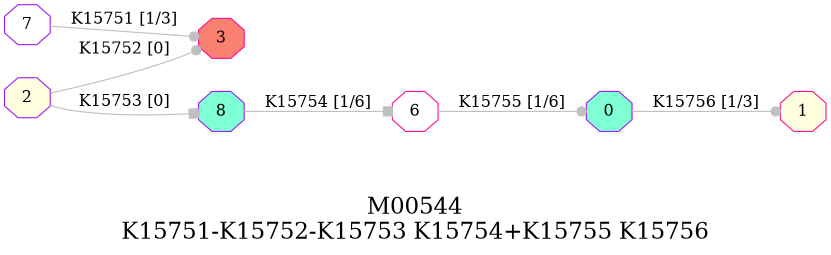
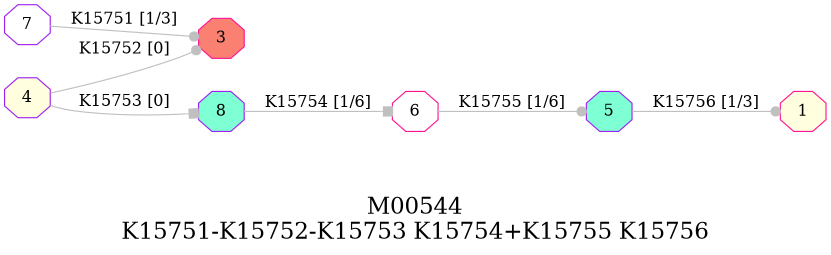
(27, 98) -> (27, 98)
(609, 111) -> (609, 111)
